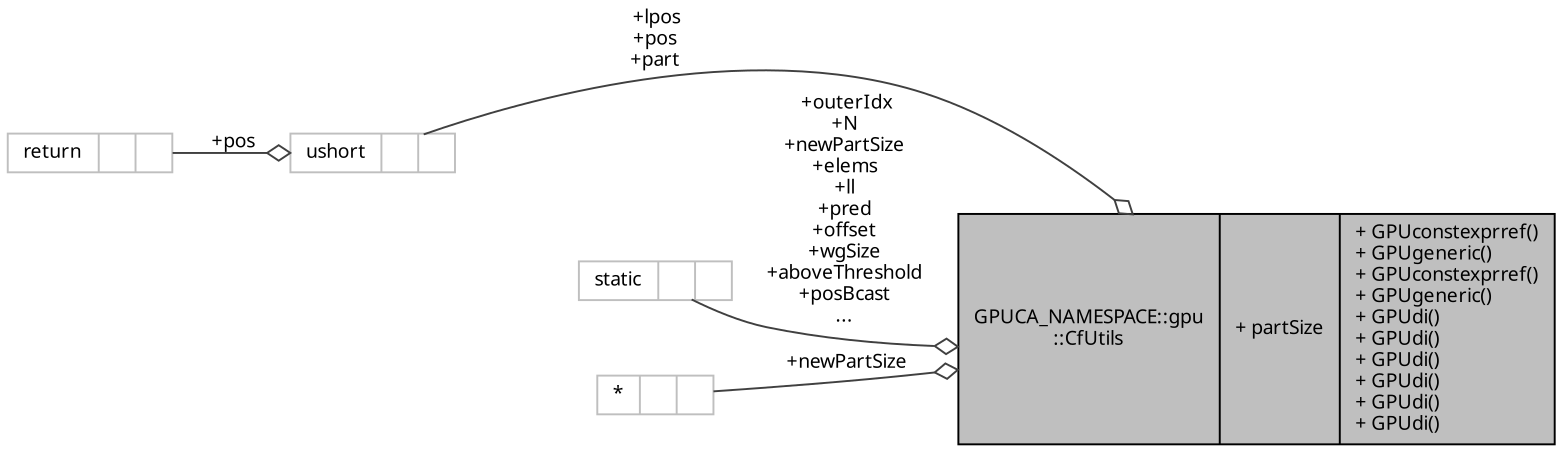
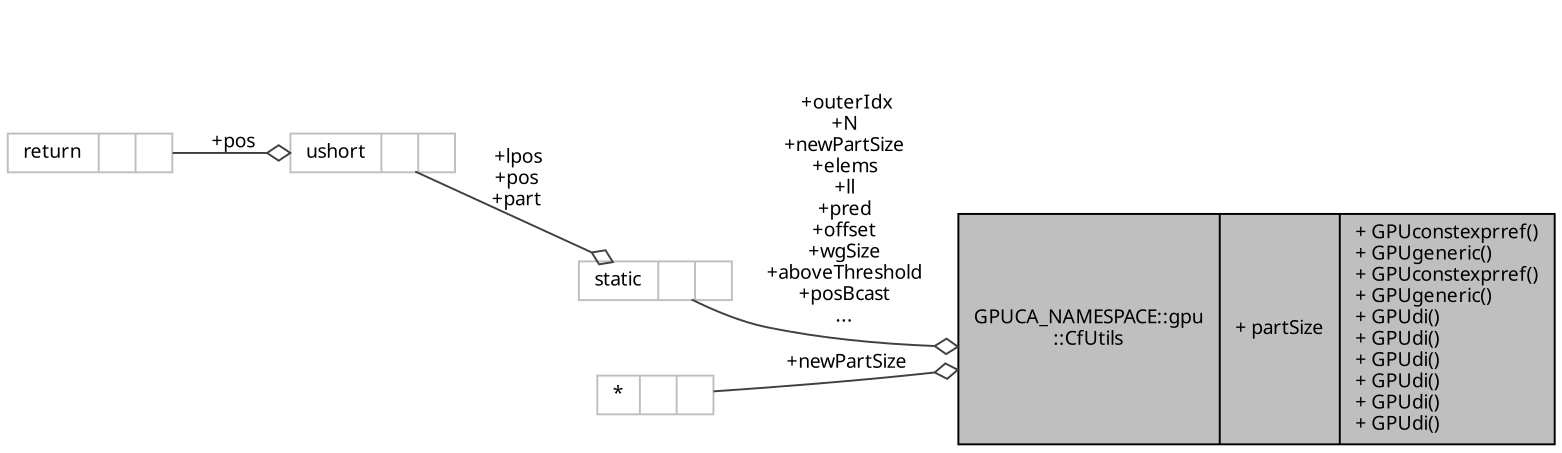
(781, 71) -> (503, 212)
